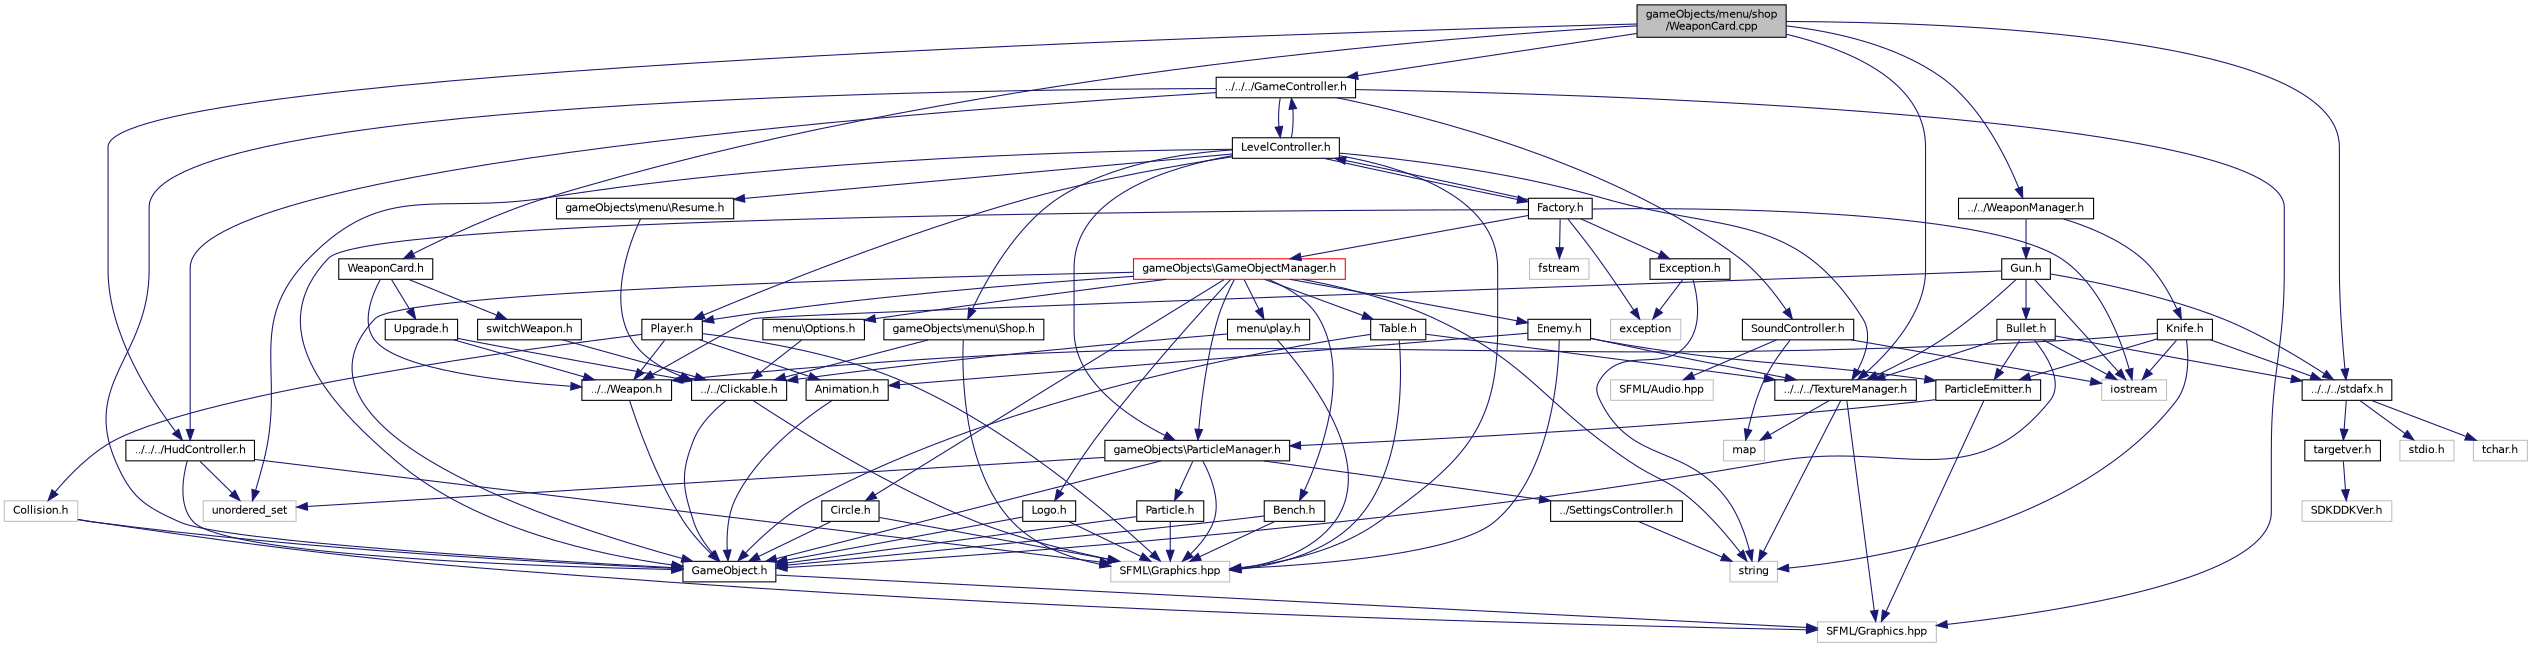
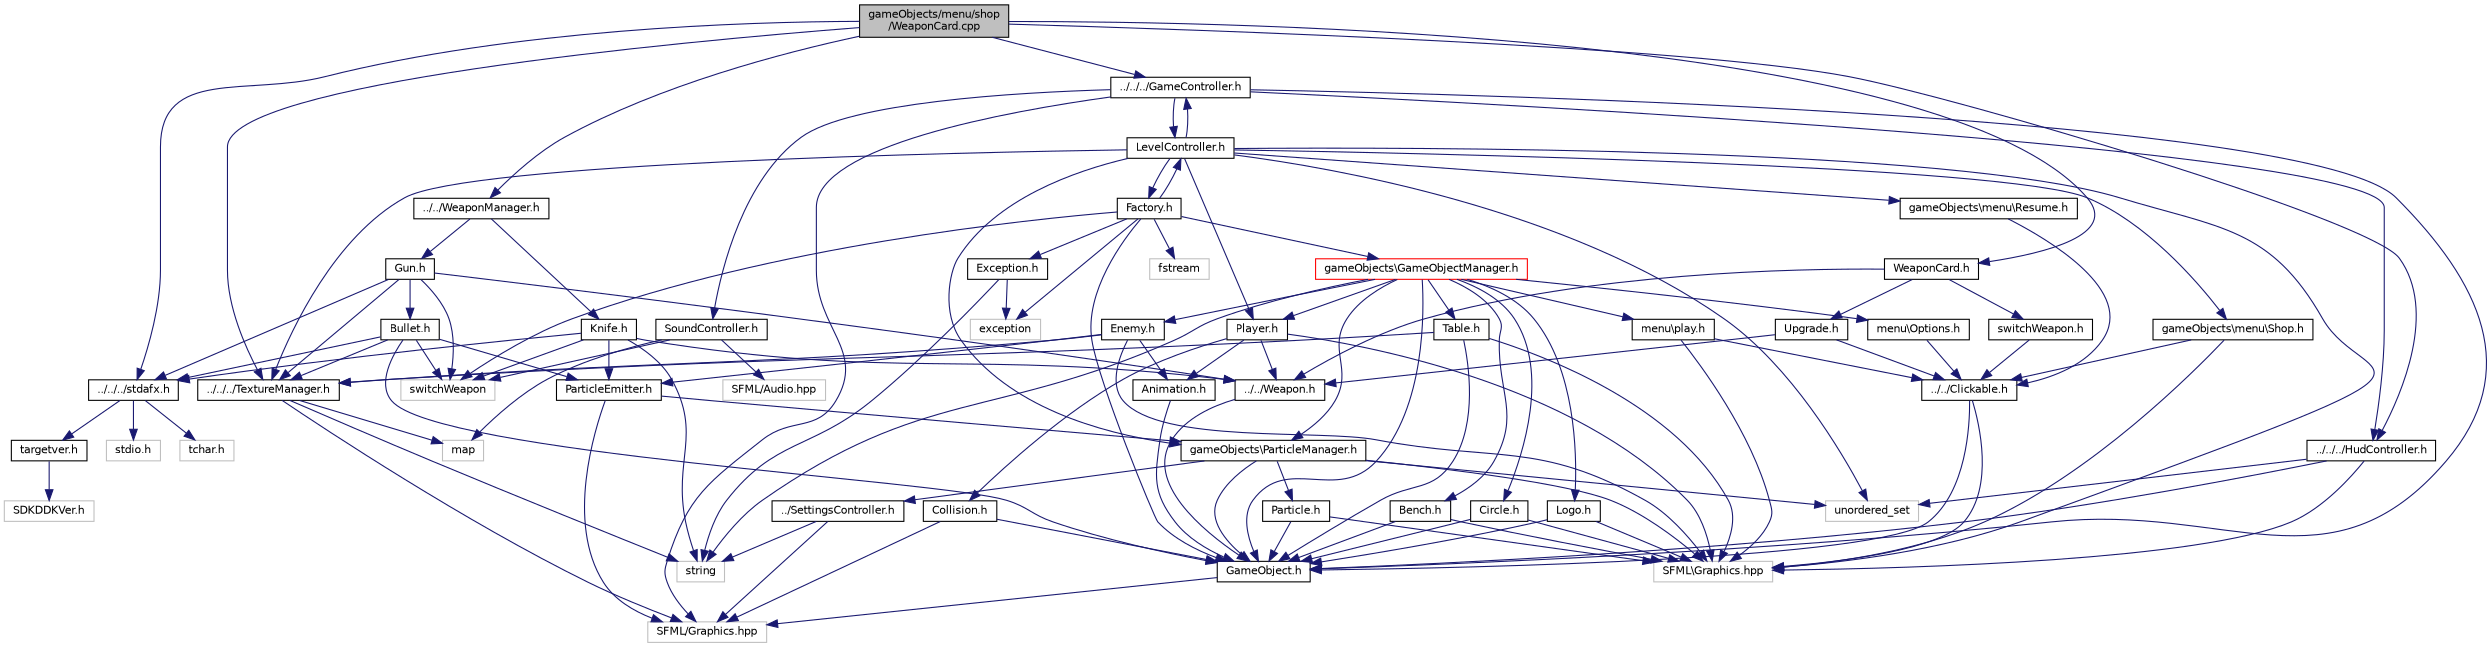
(2134, 390) -> (448, 390)
(41, 511) -> (960, 511)
none -> (777, 568)
